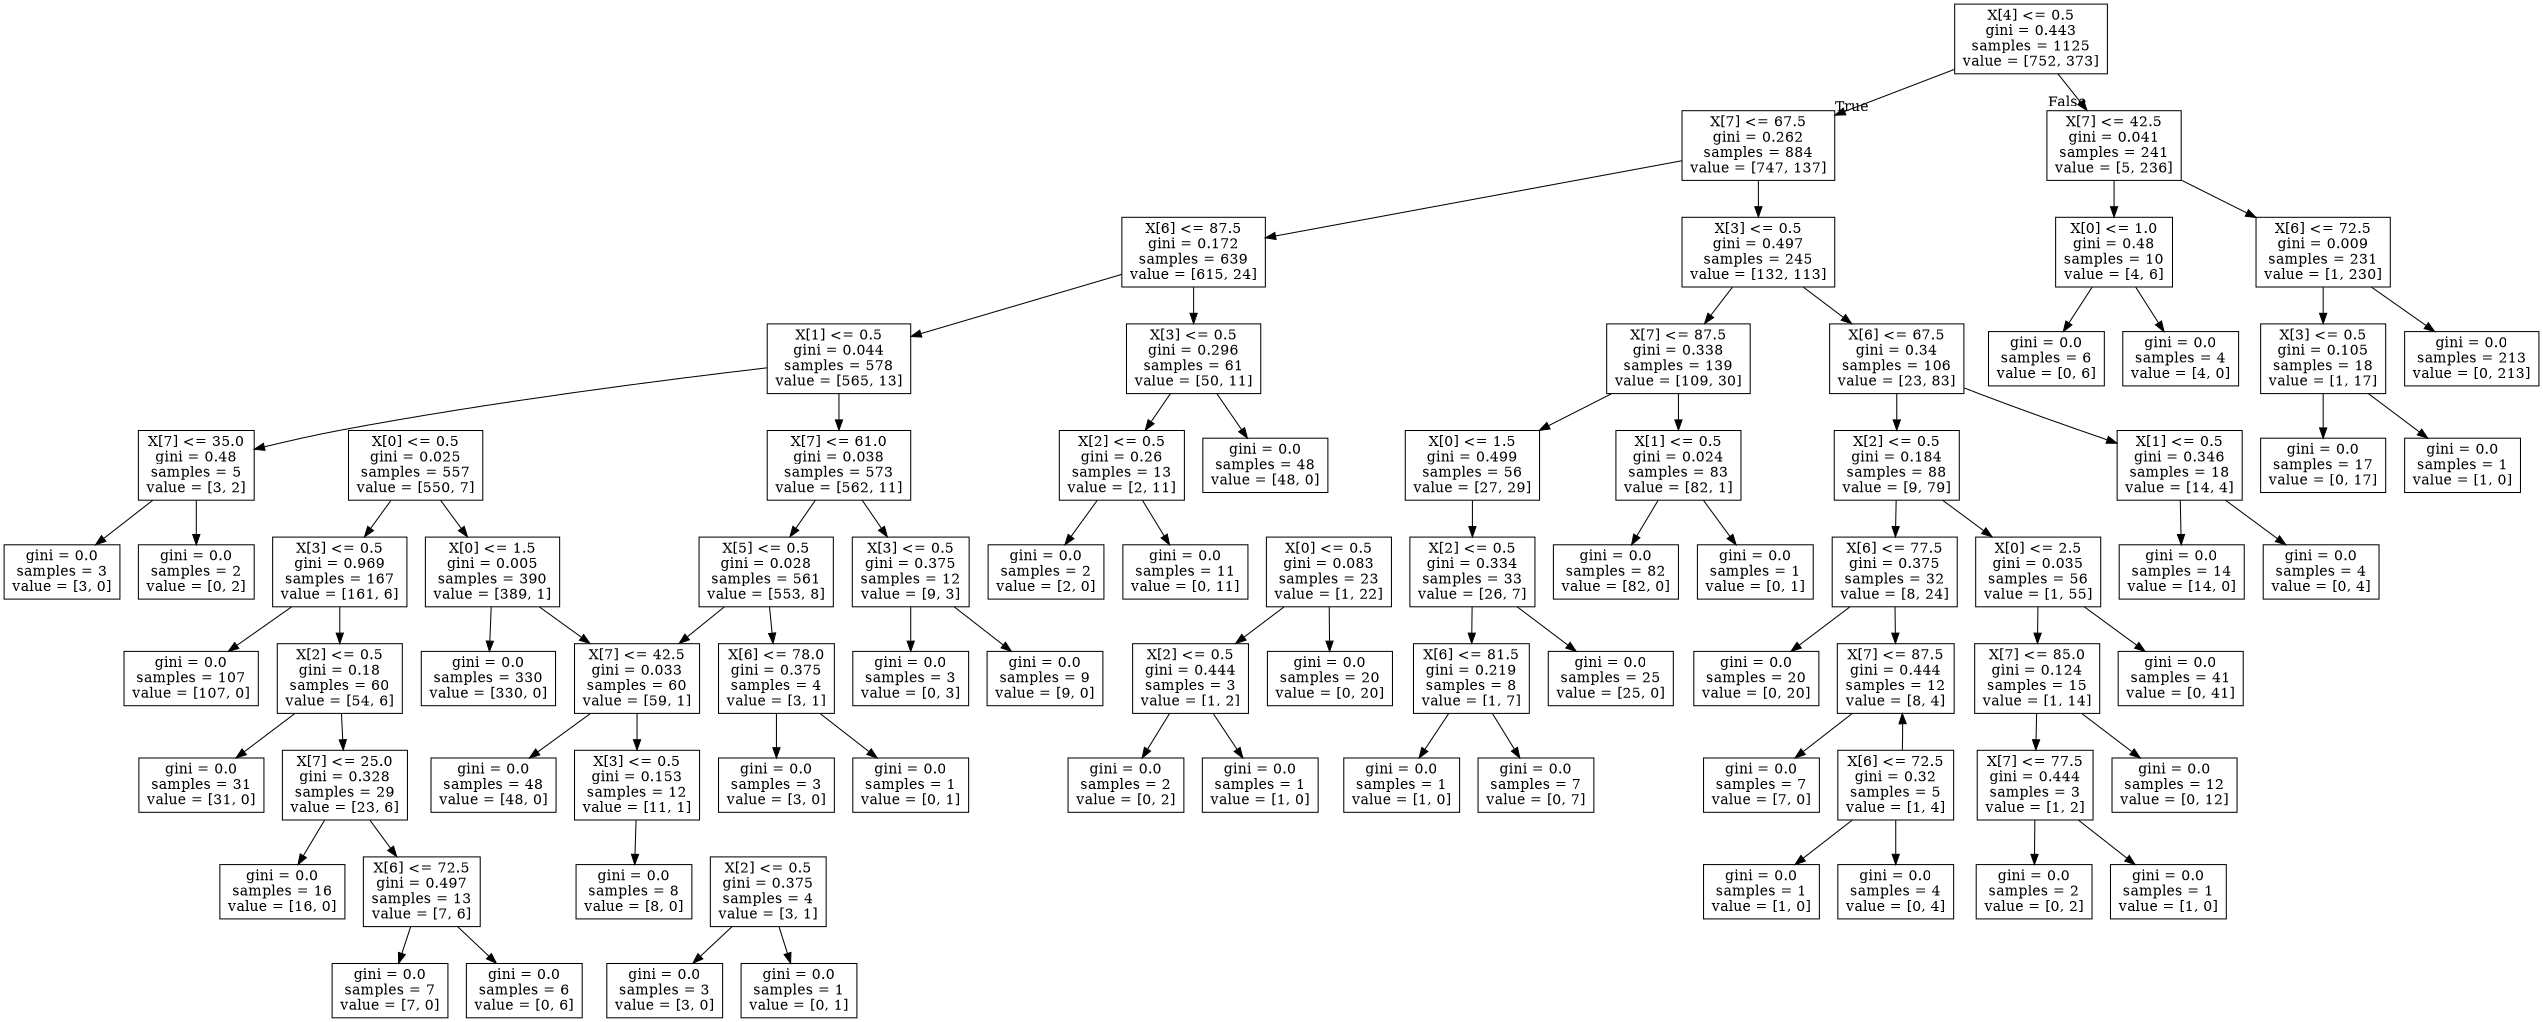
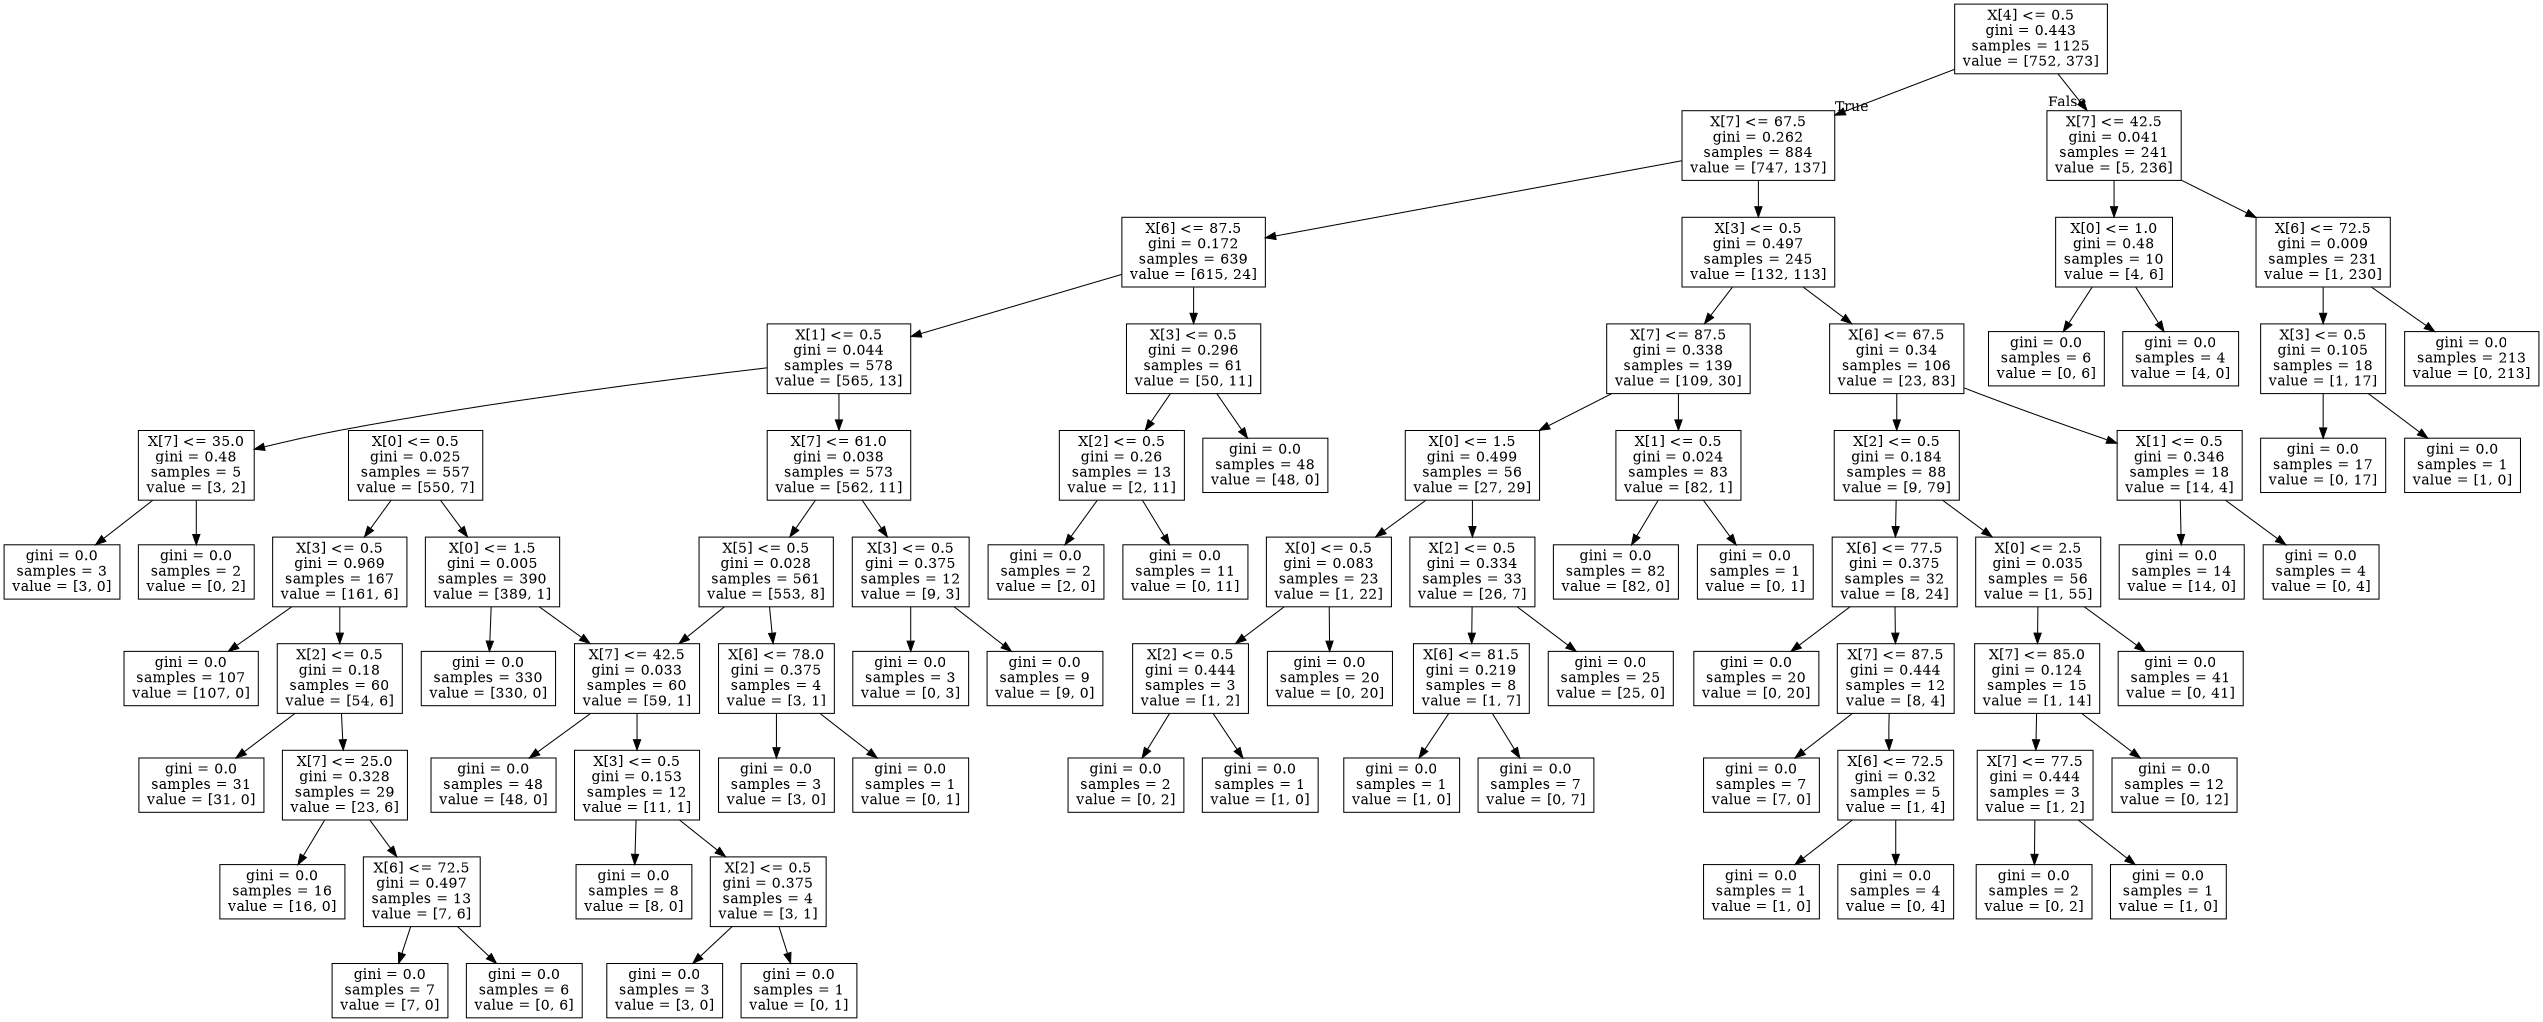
none -> (1405, 515)
(1903, 737) -> (1889, 727)
none -> (698, 835)
